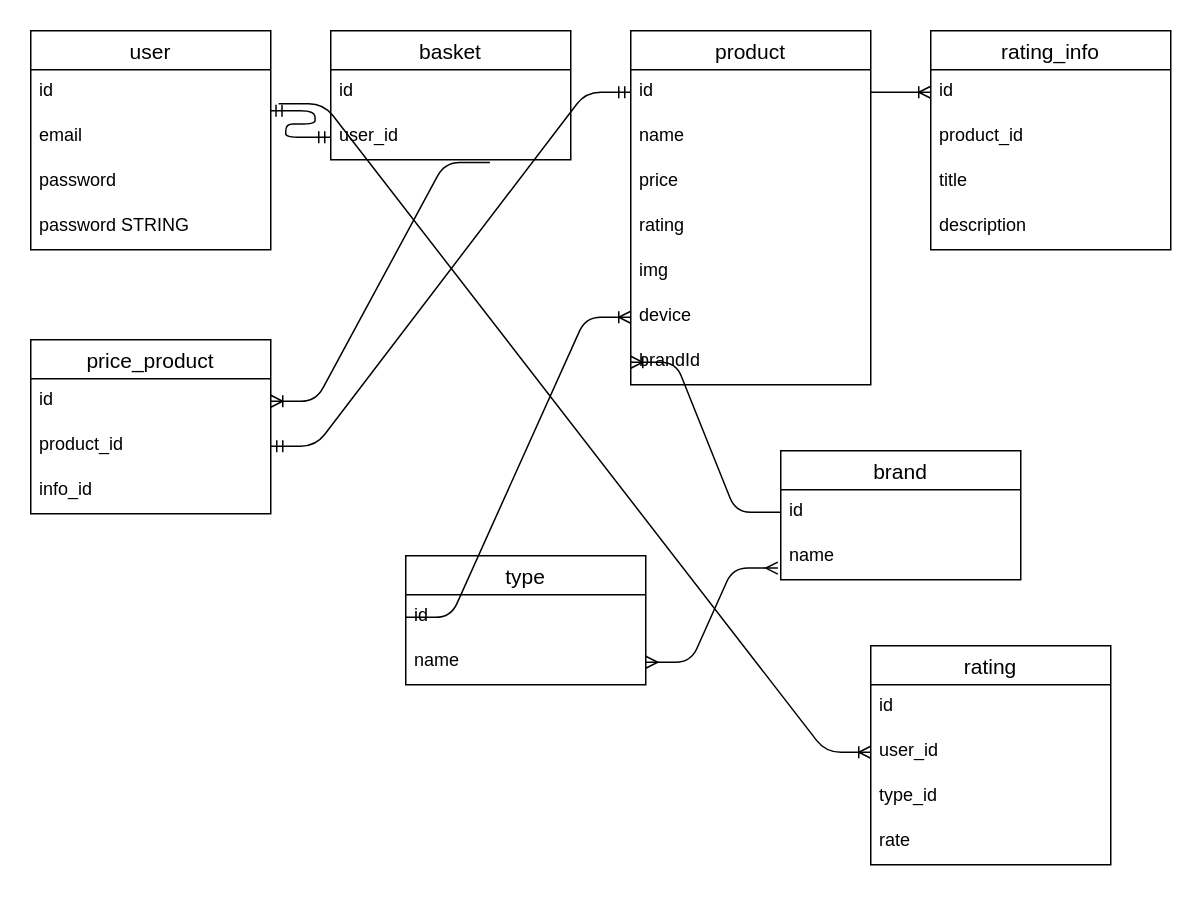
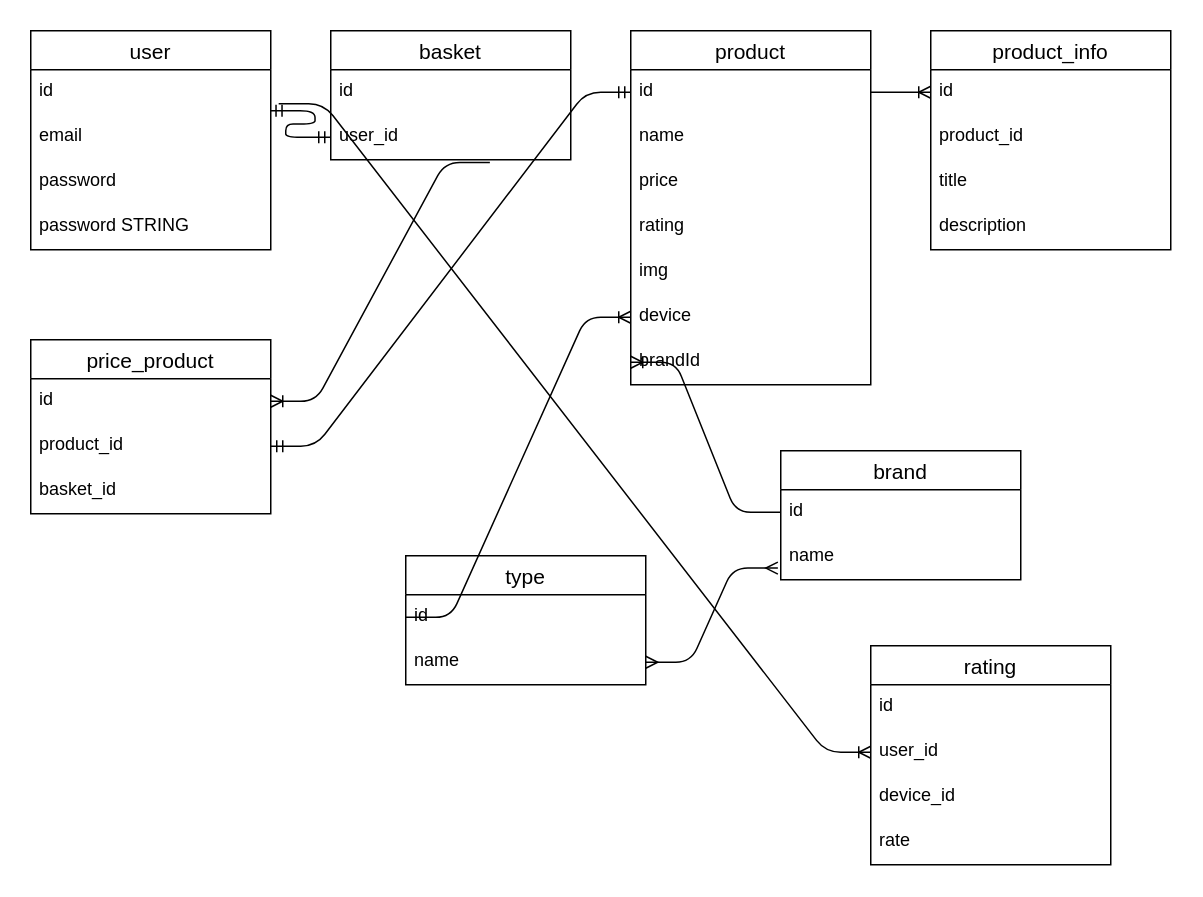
(1050, 52) -> (1050, 52)
(70, 489) -> (82, 489)
(912, 795) -> (920, 795)
